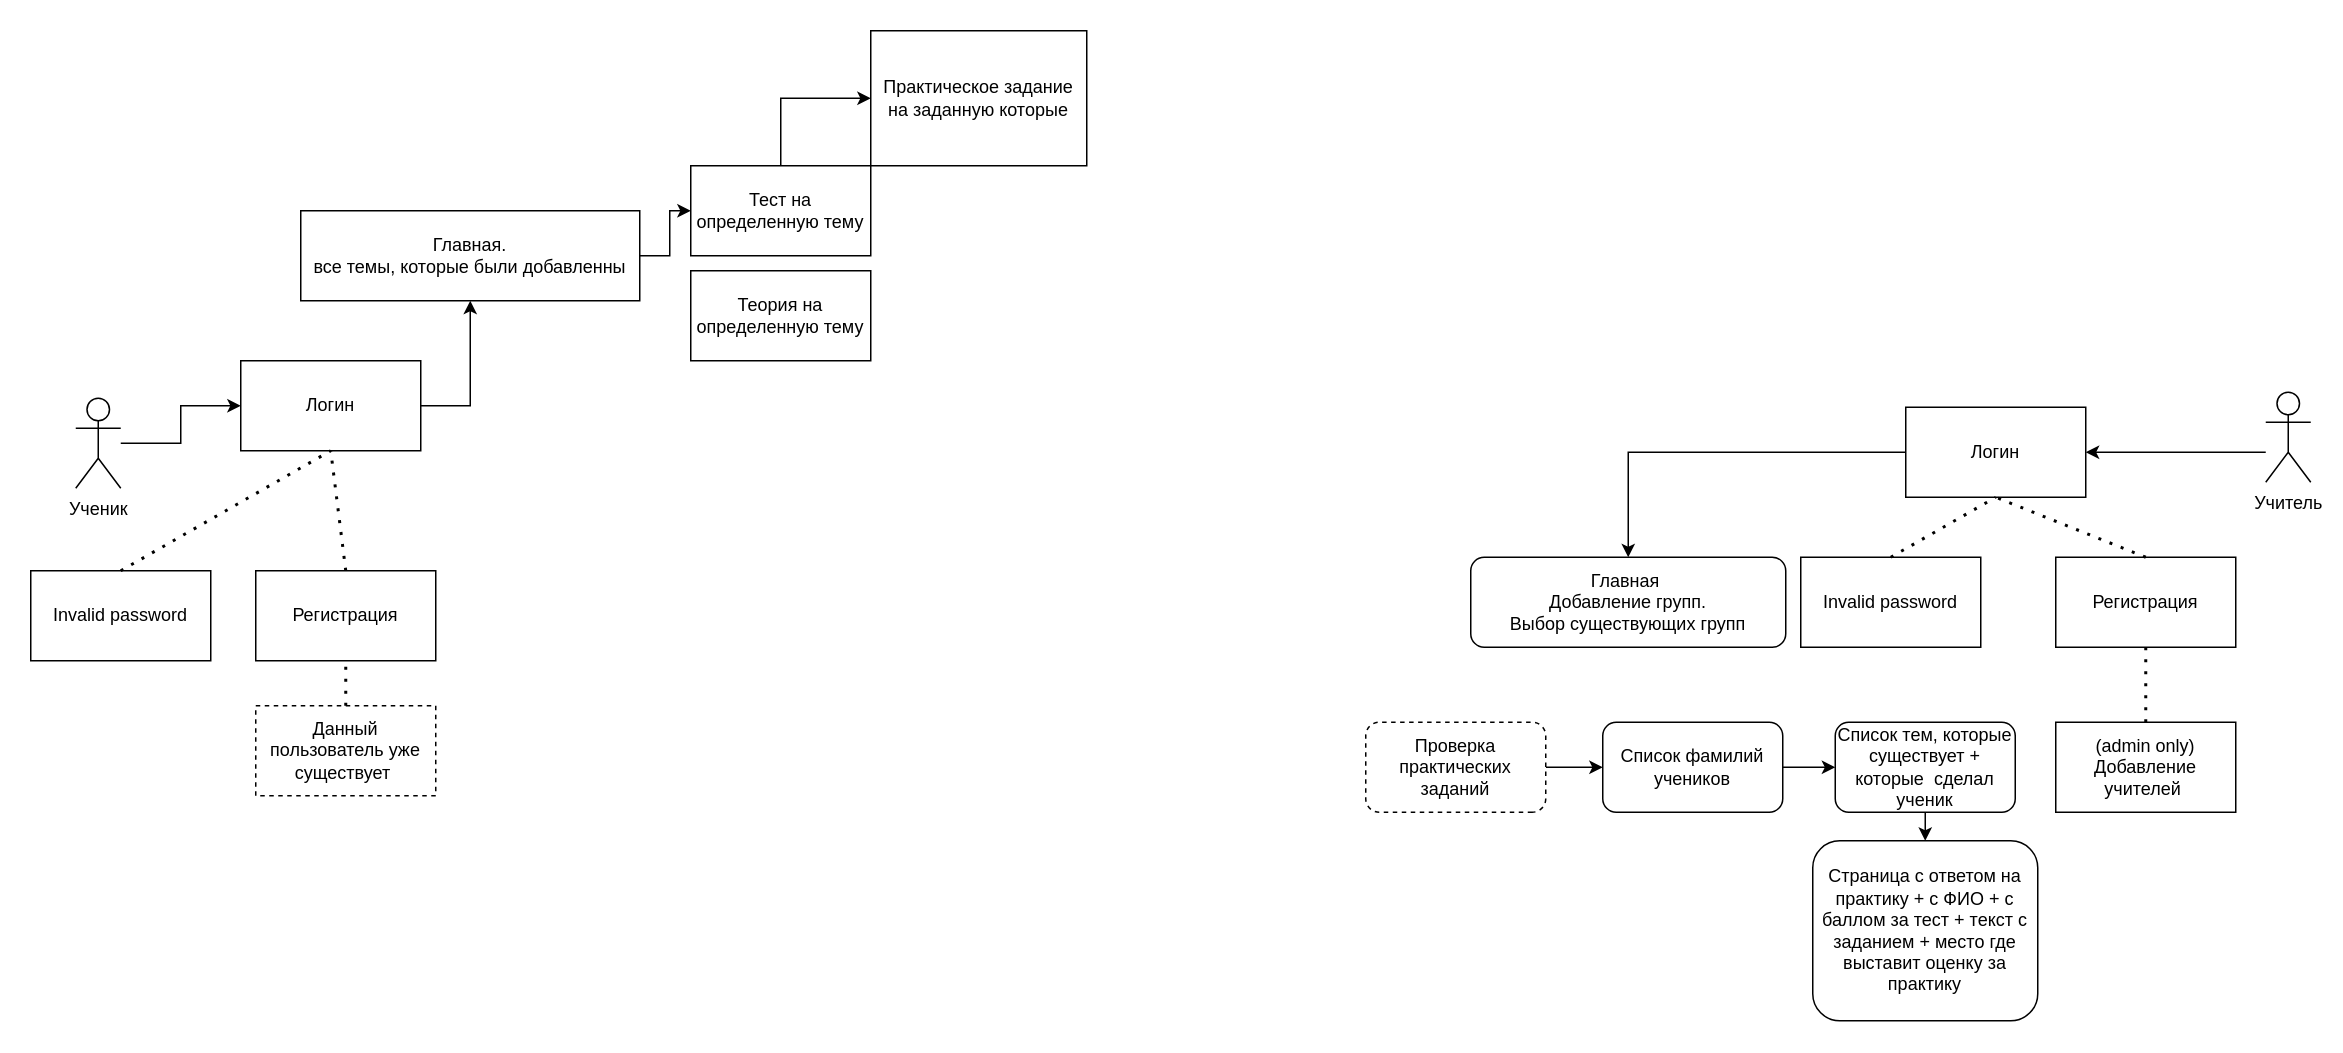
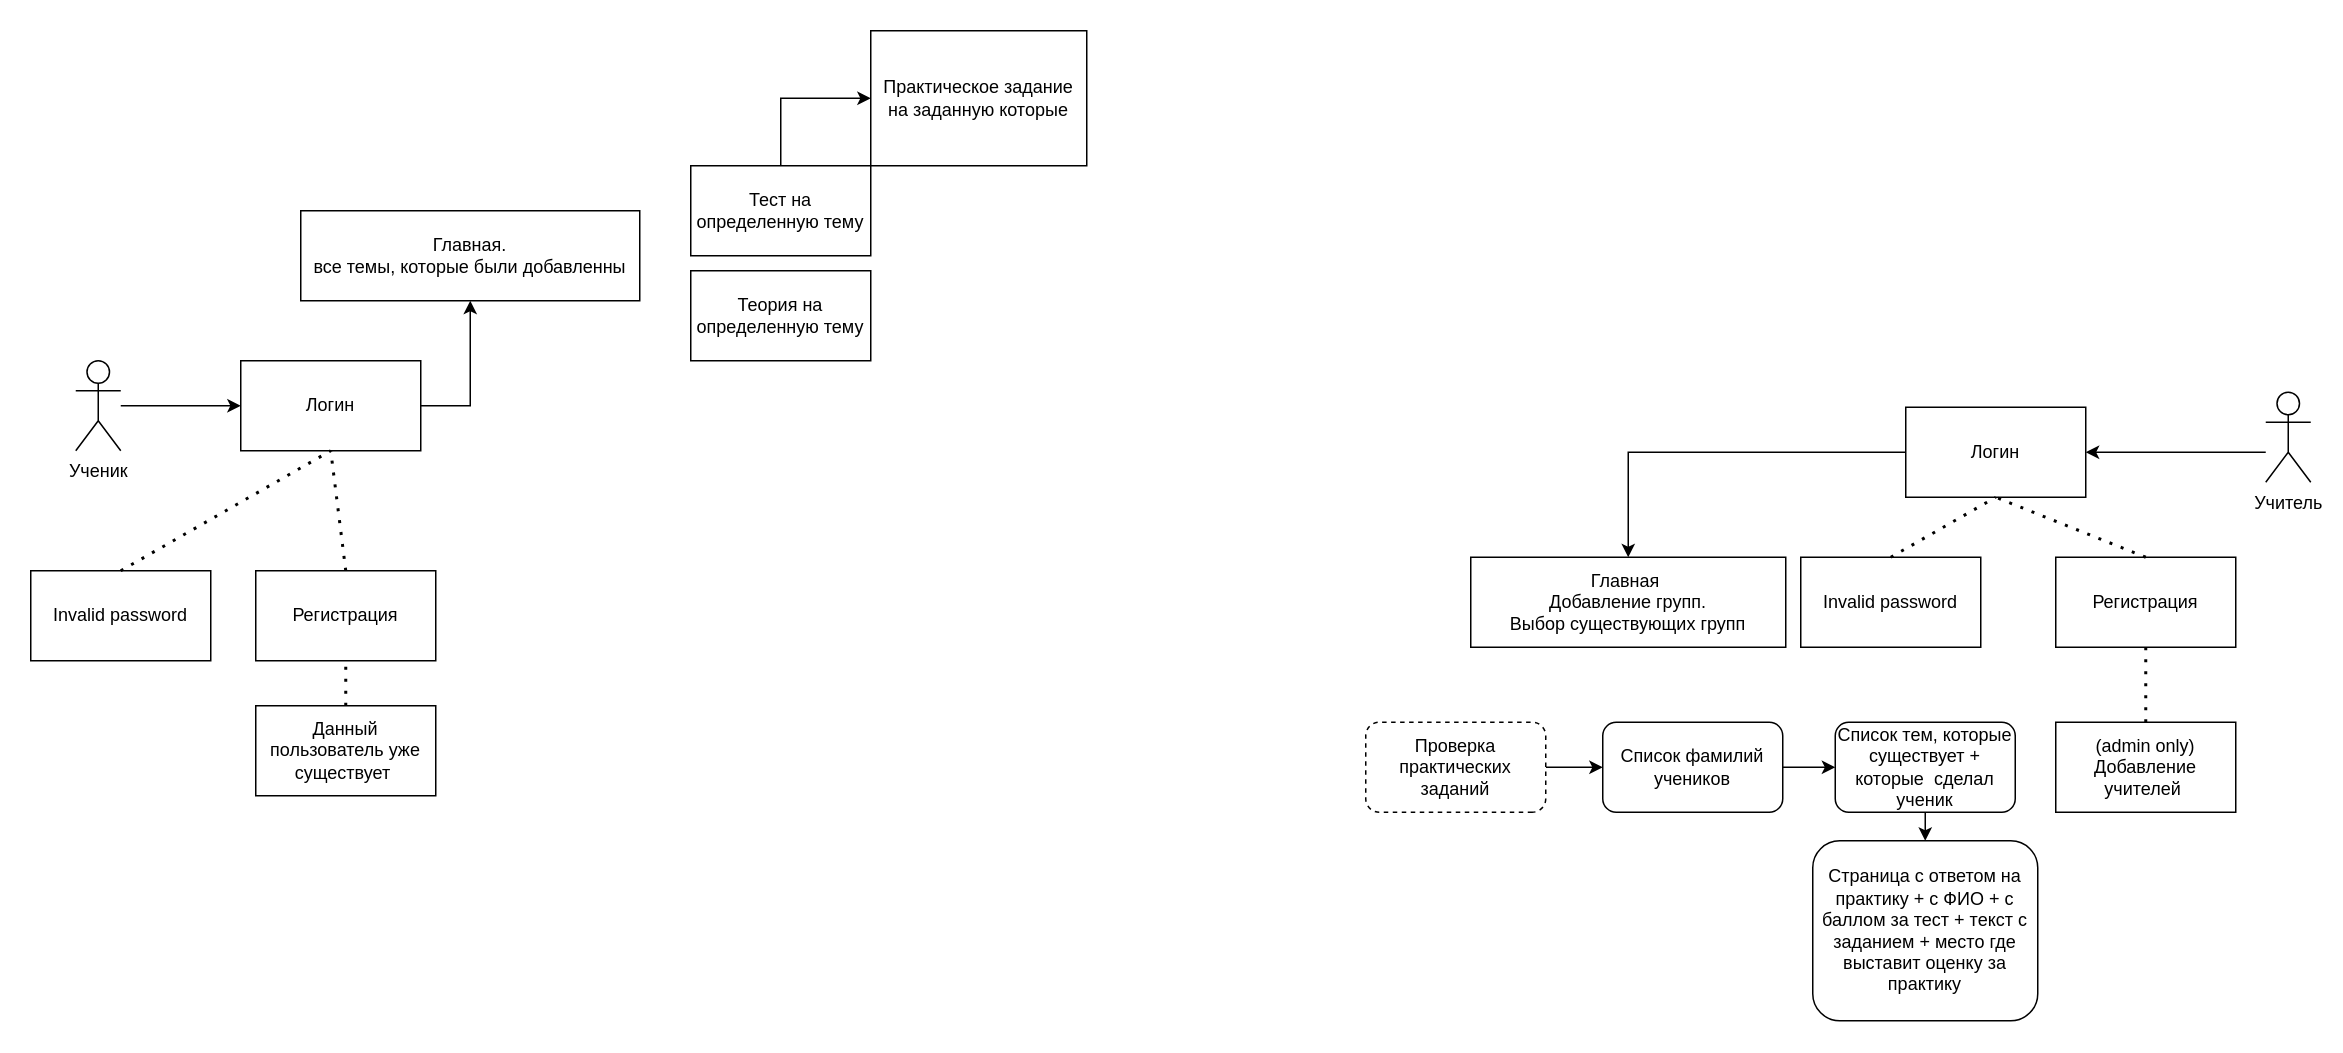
(670, 243) -> none
(98, 443) -> (98, 406)
(1628, 602) -> (1628, 602)
(346, 751) -> (346, 751)
